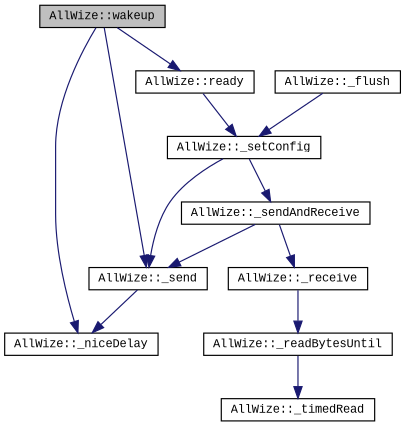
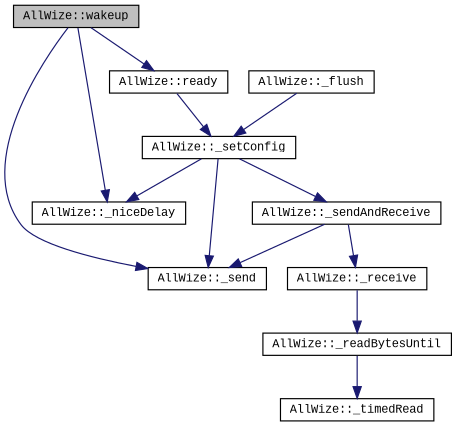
(119, 307) -> (169, 177)
